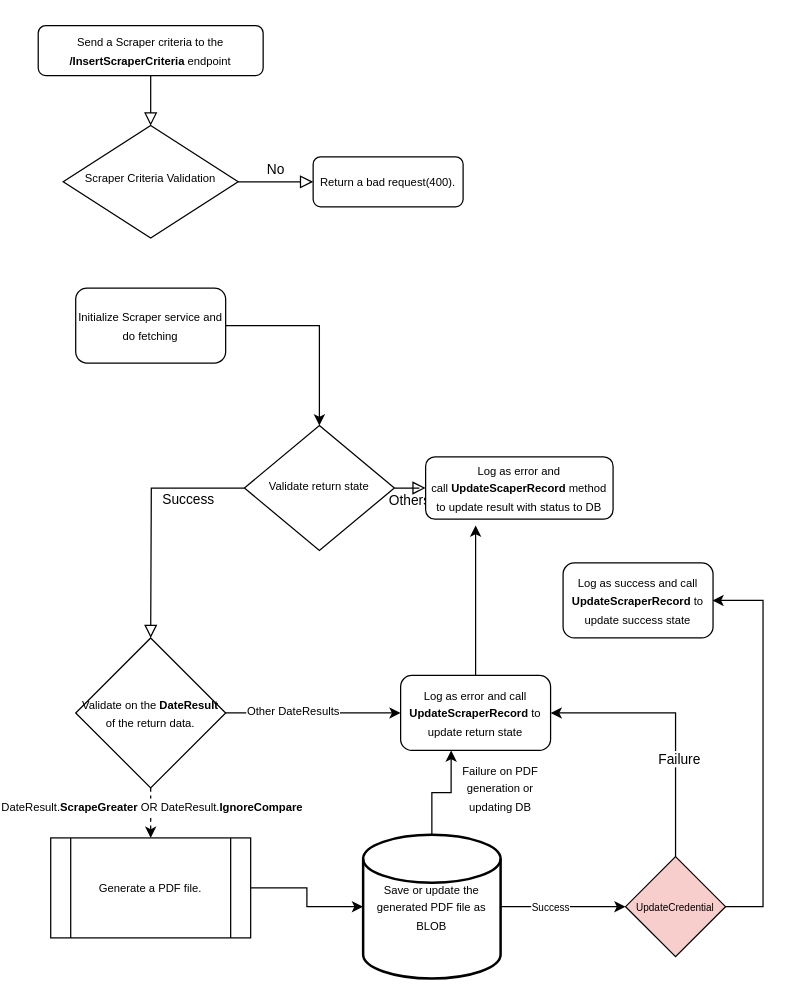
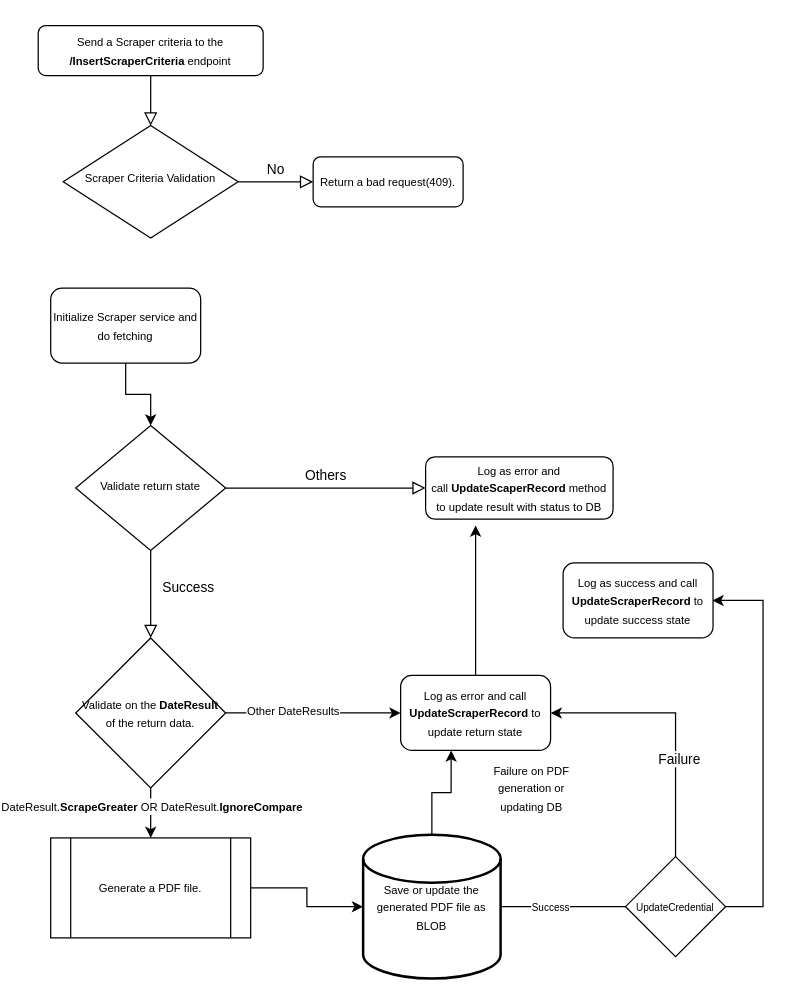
(388, 182) -> (388, 182)
(151, 326) -> (126, 326)
(319, 488) -> (151, 488)
(501, 788) -> (532, 788)
(151, 819) -> (151, 819)
(615, 907) -> (618, 907)
(676, 907) -> (676, 907)
